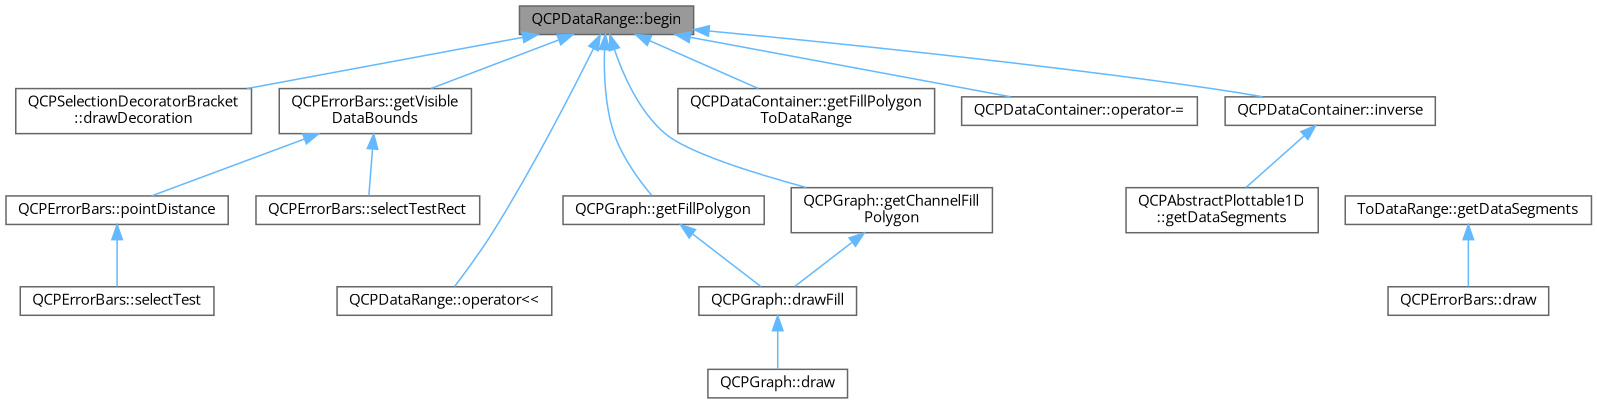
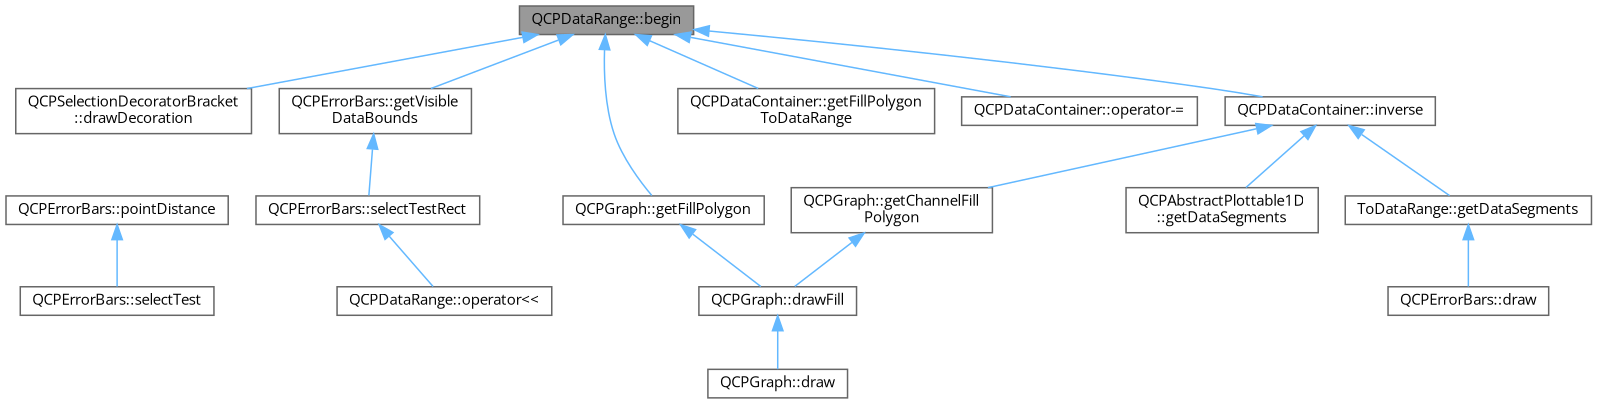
(688, 147) -> (1122, 158)
none -> (1406, 165)
(228, 167) -> none
(529, 171) -> (411, 261)
